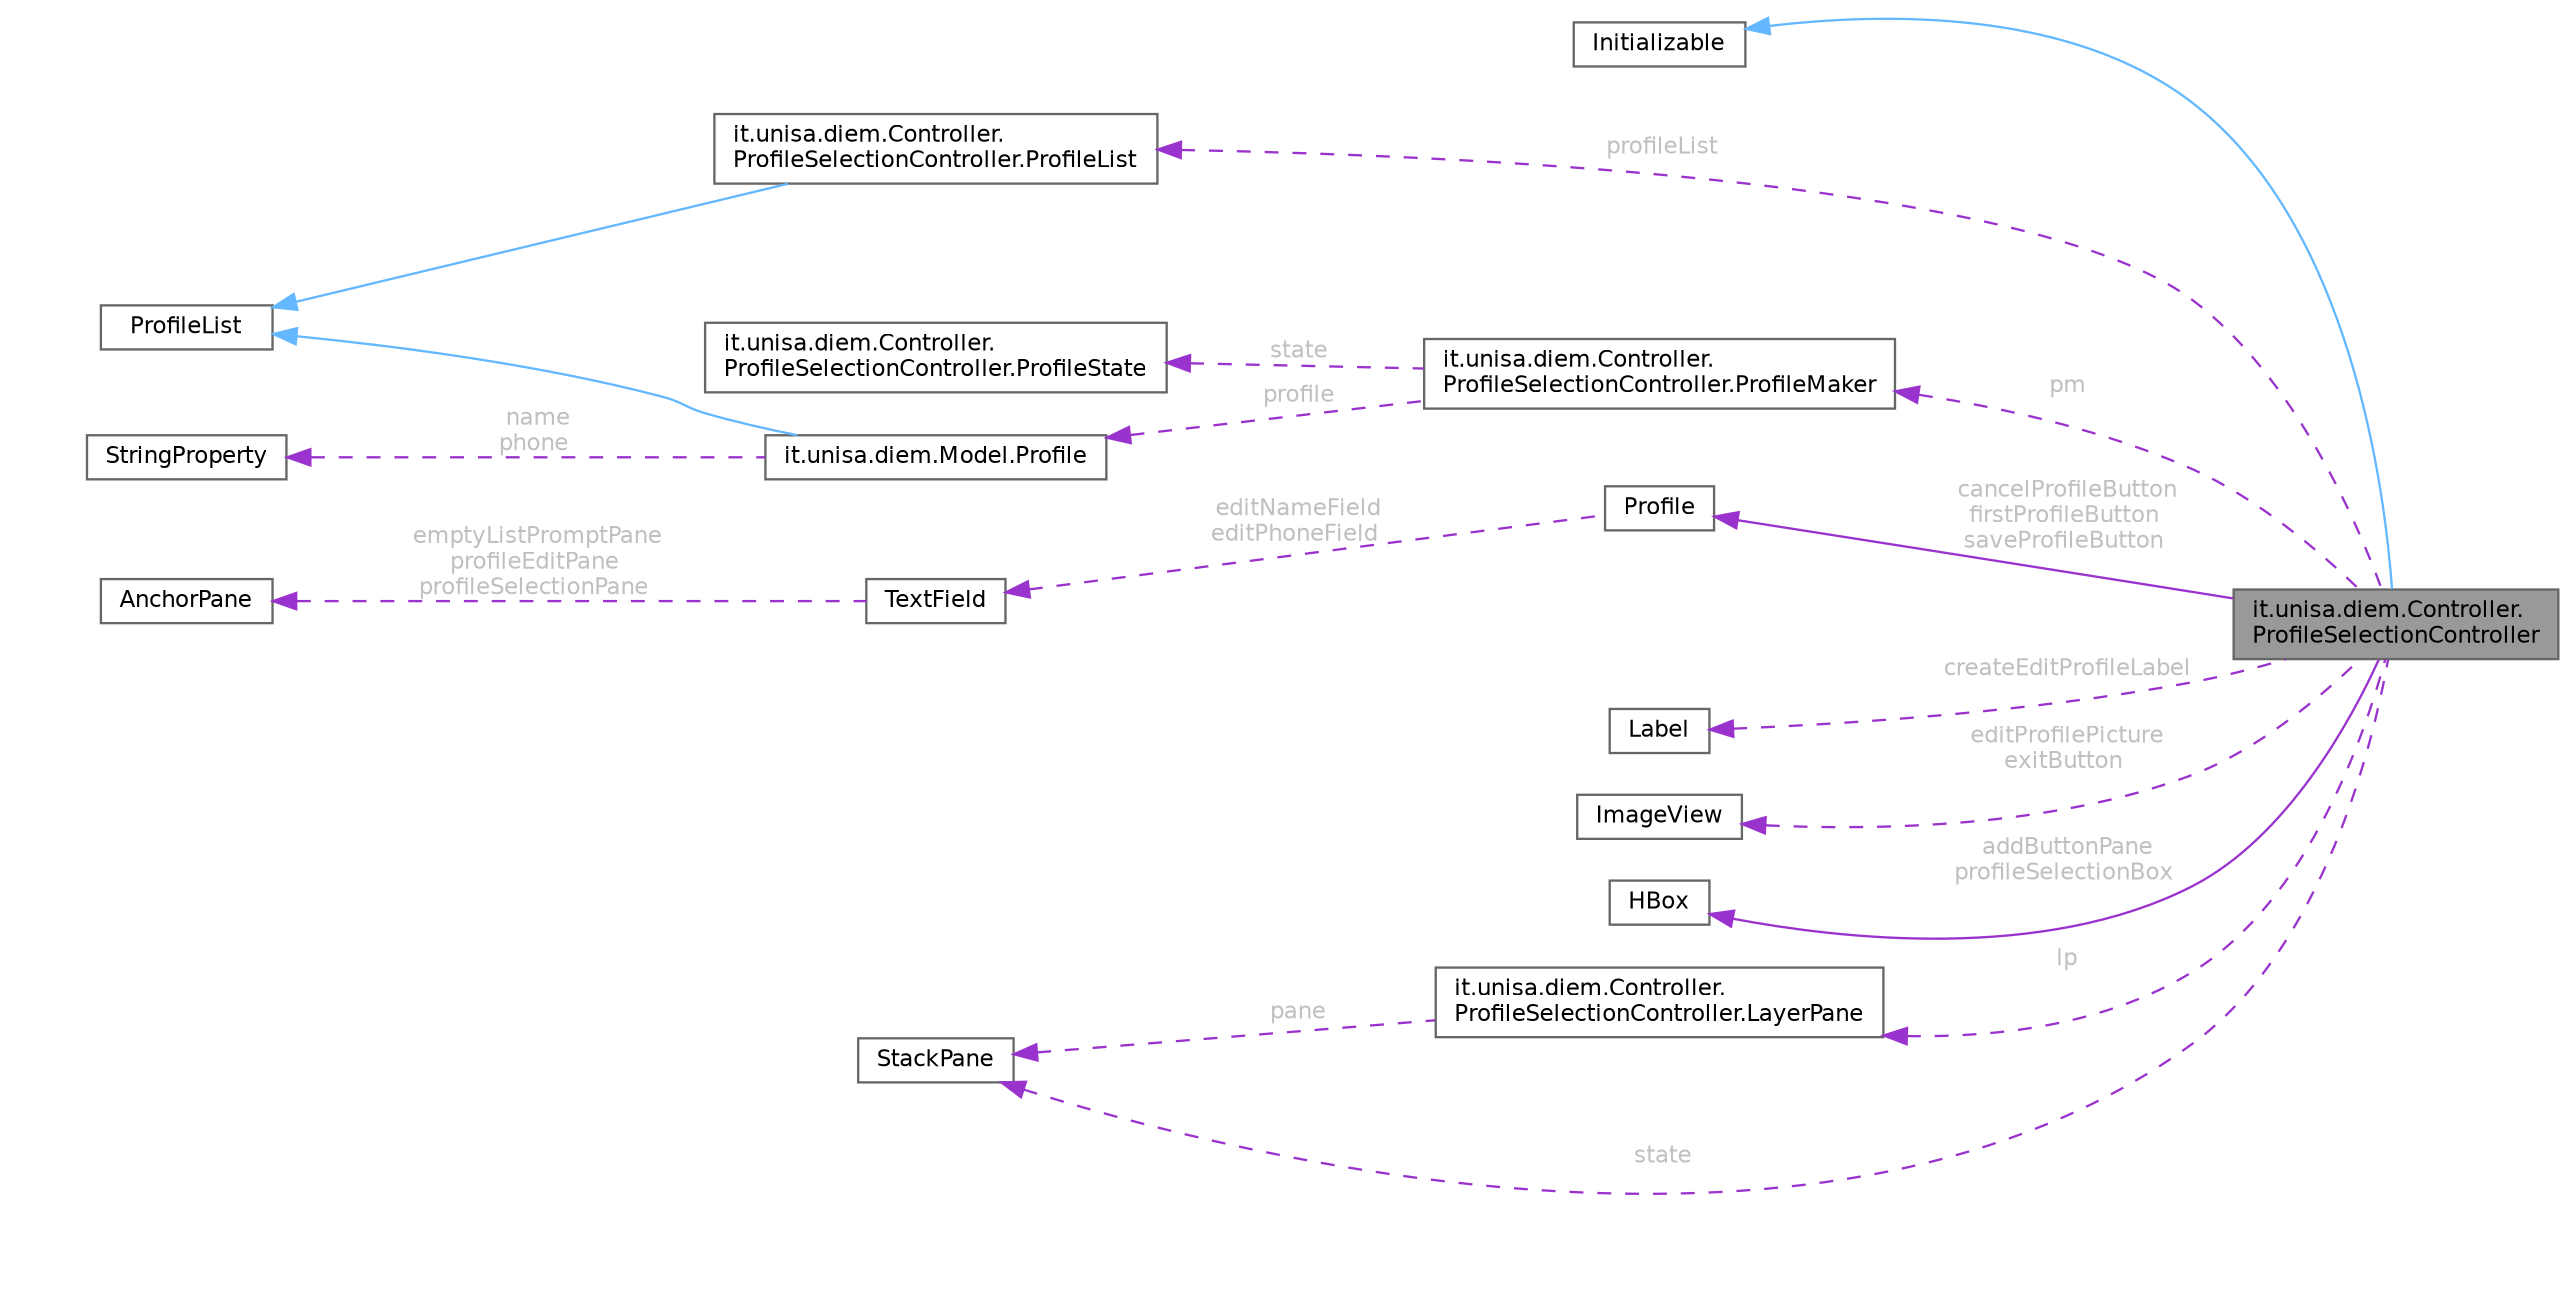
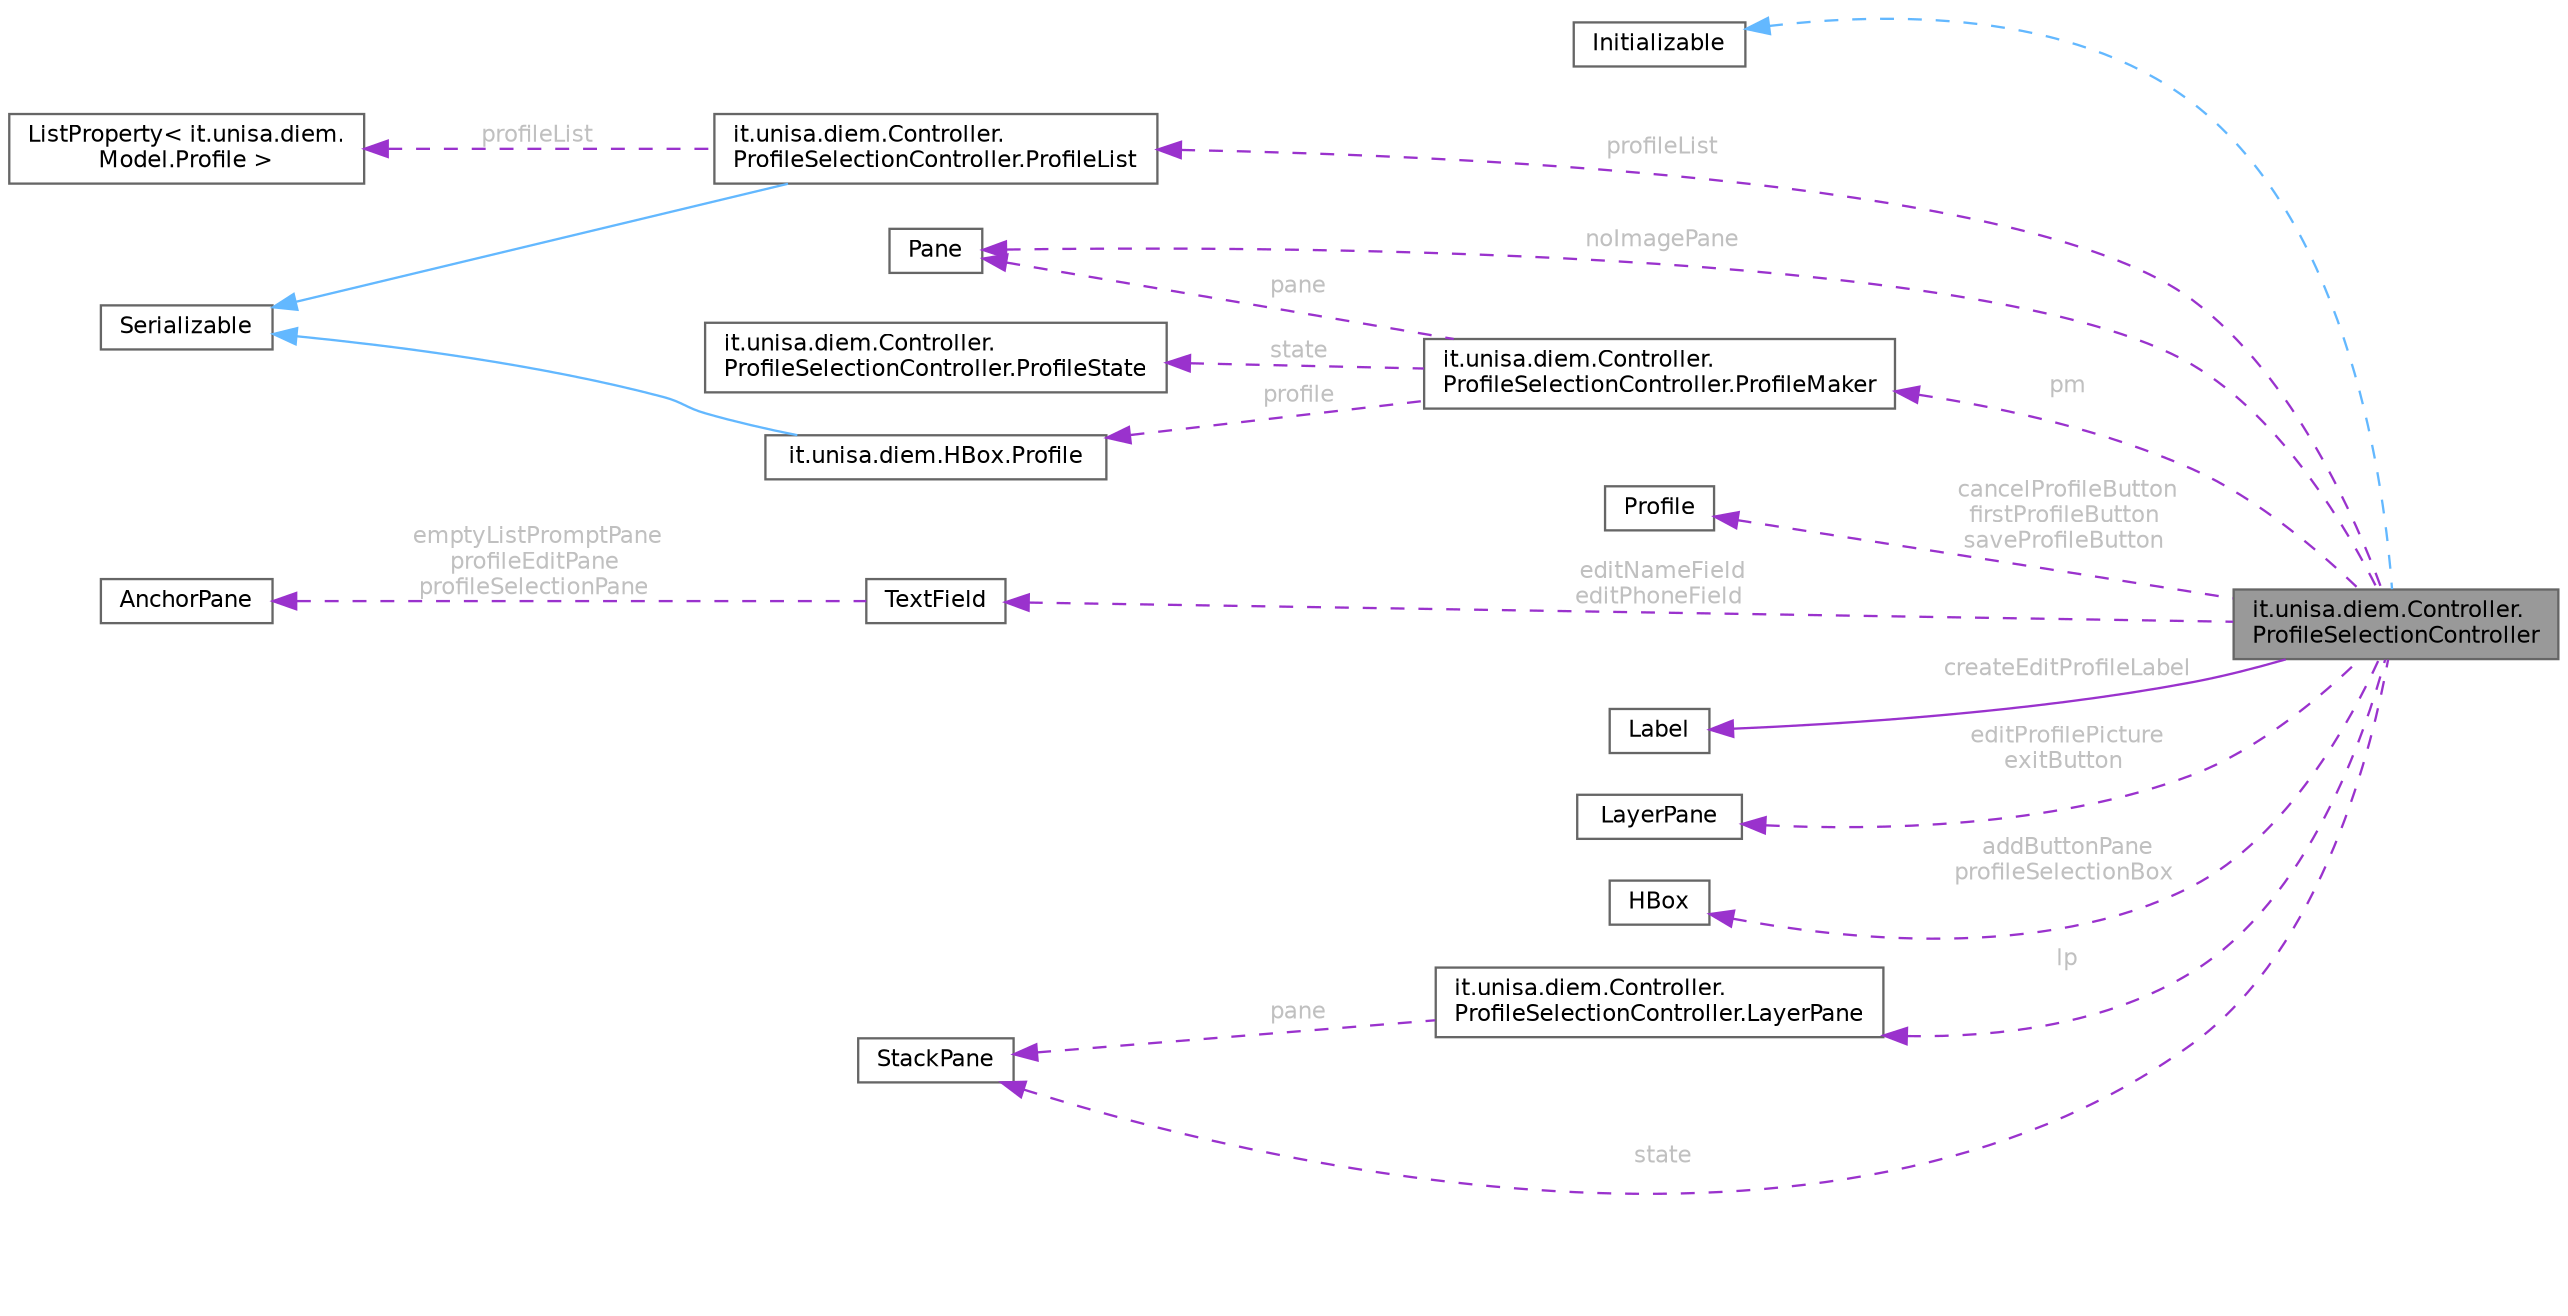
(2228, 137) -> (2228, 137)
none -> (187, 149)
none -> (936, 251)
(187, 327) -> (187, 327)
(187, 457) -> none
(936, 457) -> (936, 457)
(1317, 552) -> (1631, 612)
(1985, 559) -> (1985, 559)
(2011, 708) -> (2011, 708)
(1660, 817) -> (1660, 817)
(2113, 916) -> (2113, 916)
